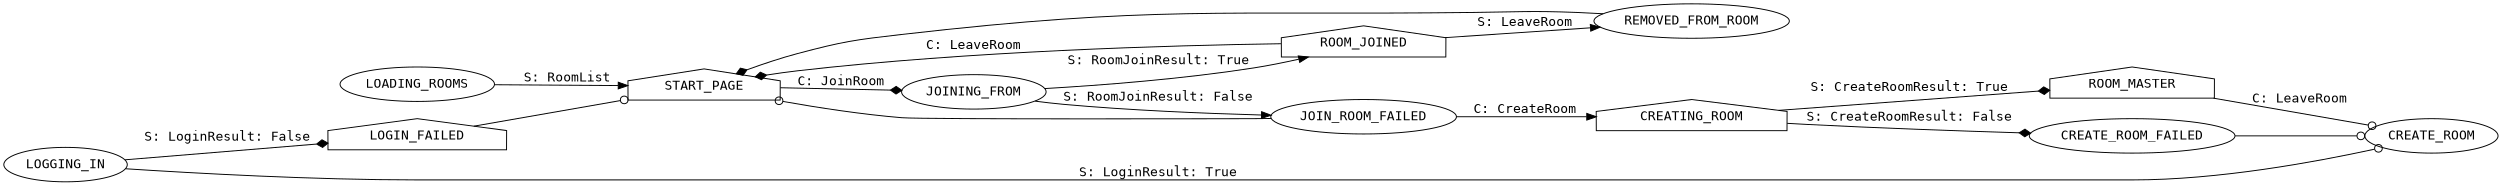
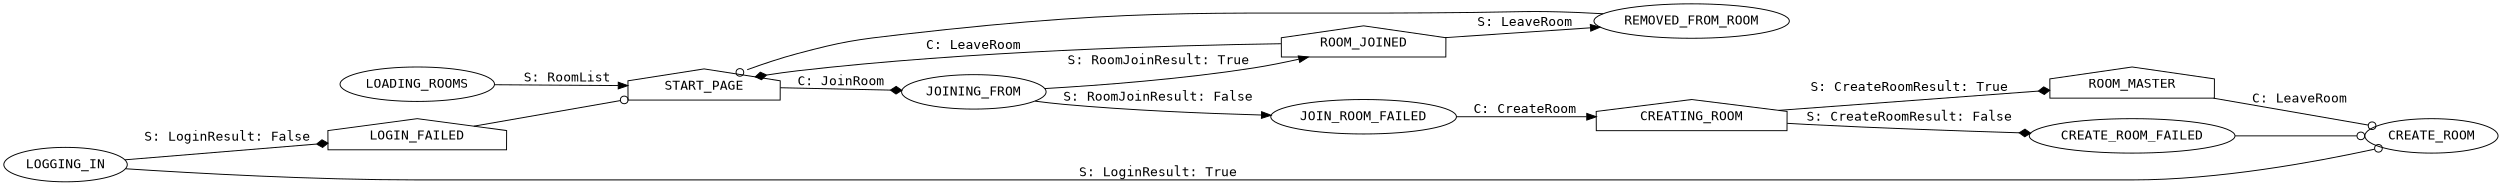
(1173, 14) -> (1173, 14)
(1026, 119) -> none
